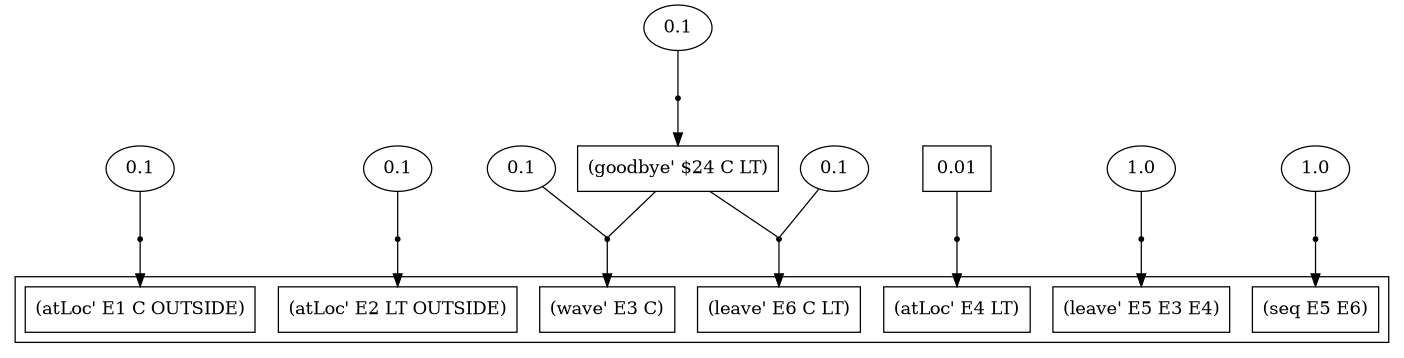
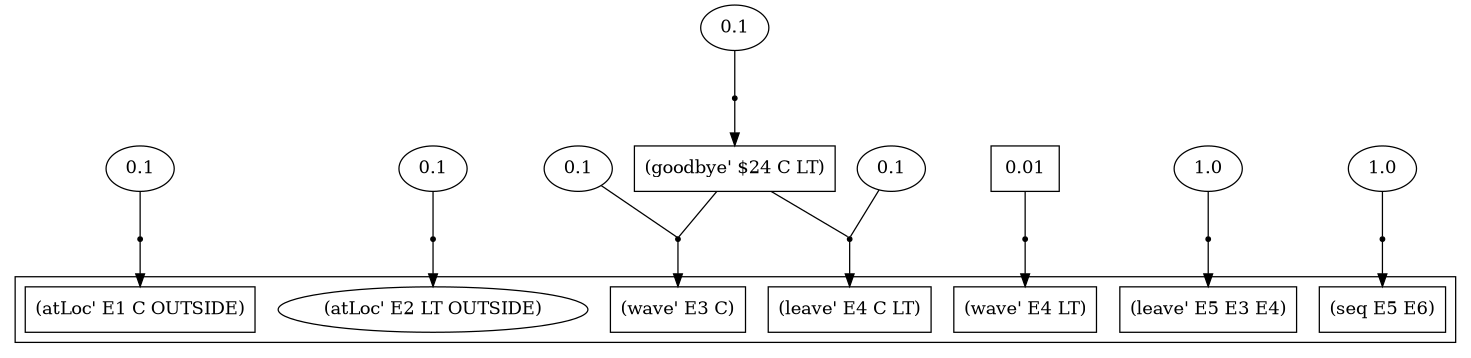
(398, 310) -> (433, 310)
(779, 310) -> (850, 310)
(957, 310) -> (1025, 310)
